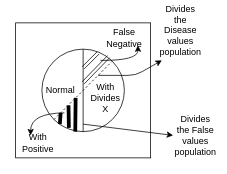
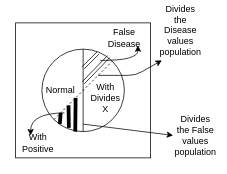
(124, 38) -> (124, 38)
